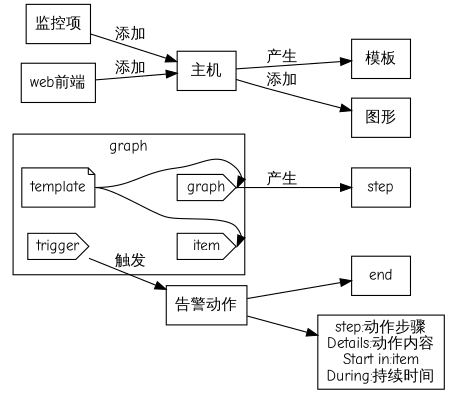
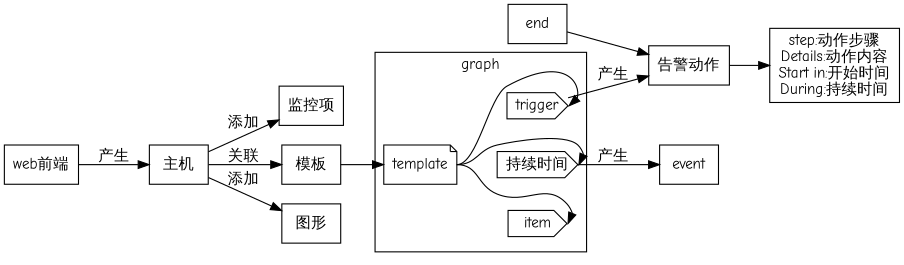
(129, 46) -> (239, 138)
(282, 57) -> (244, 156)
(131, 68) -> (114, 156)
none -> (505, 88)
none -> (357, 165)
(207, 188) -> (538, 165)
(381, 188) -> (689, 165)
(131, 261) -> (613, 75)
(294, 291) -> (603, 42)
(381, 352) -> (835, 65)
